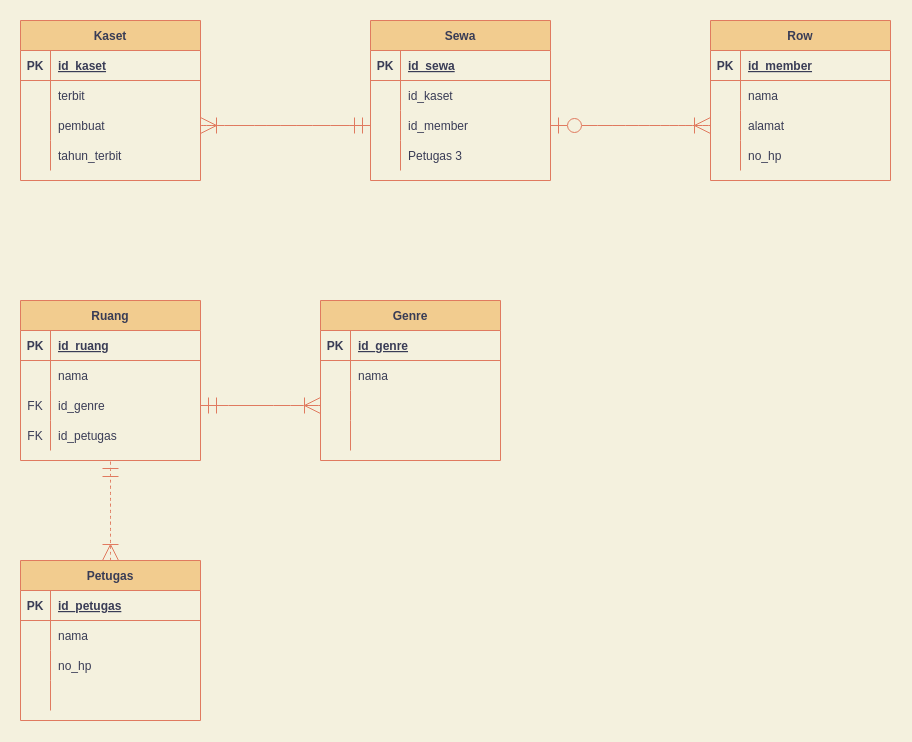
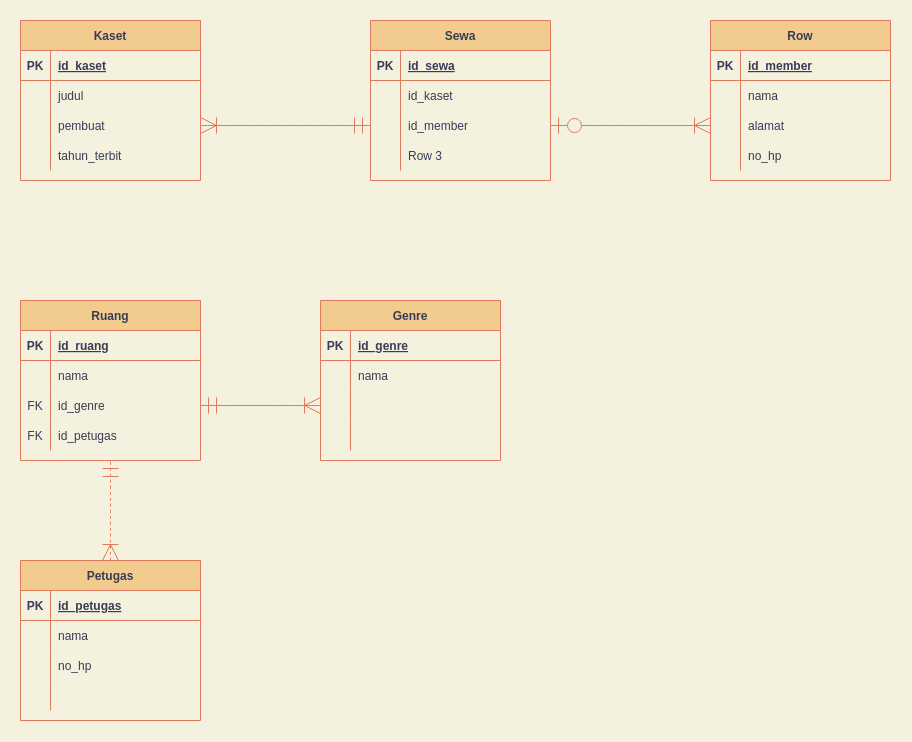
(77, 96) -> (73, 96)
(437, 156) -> (423, 156)
